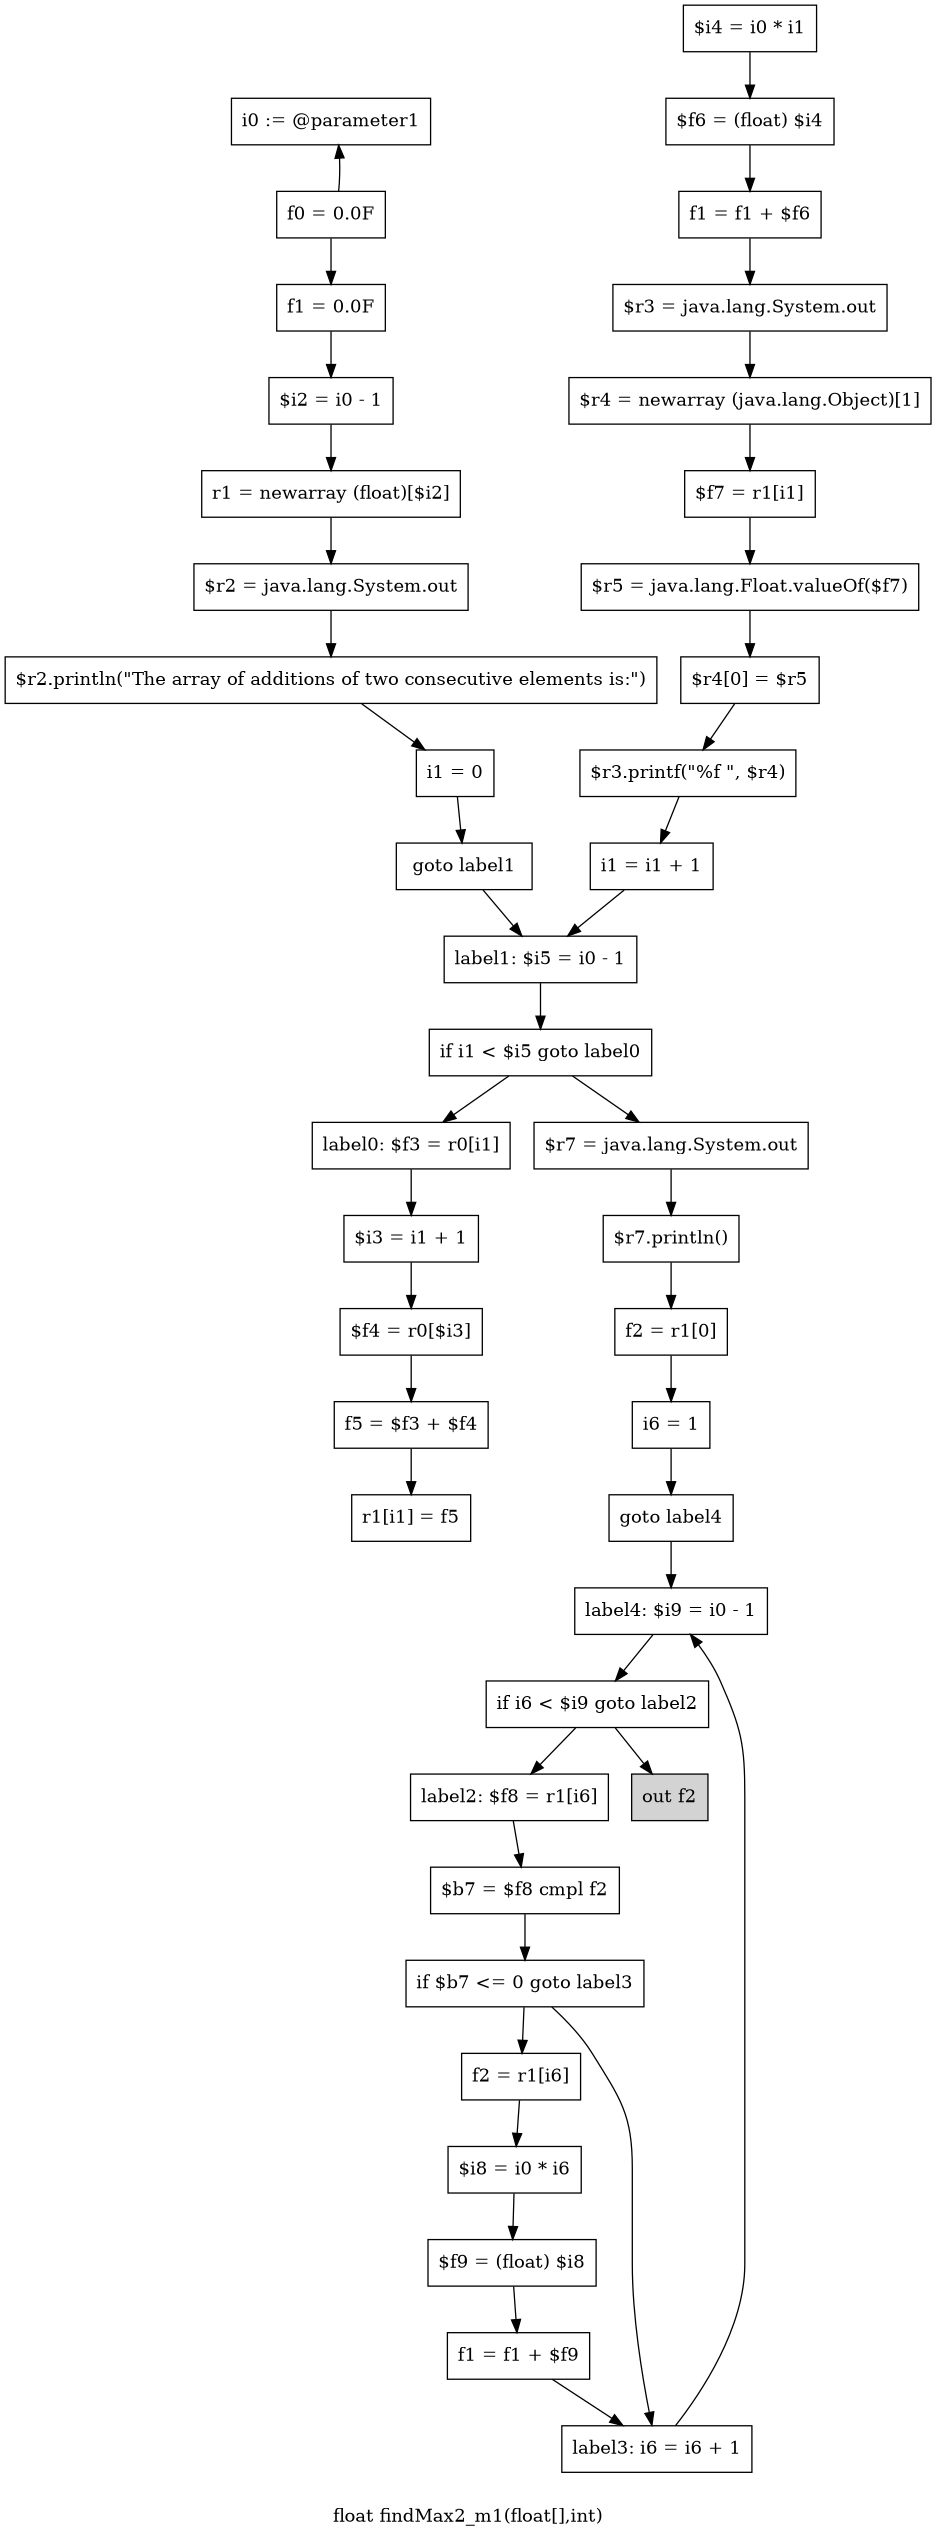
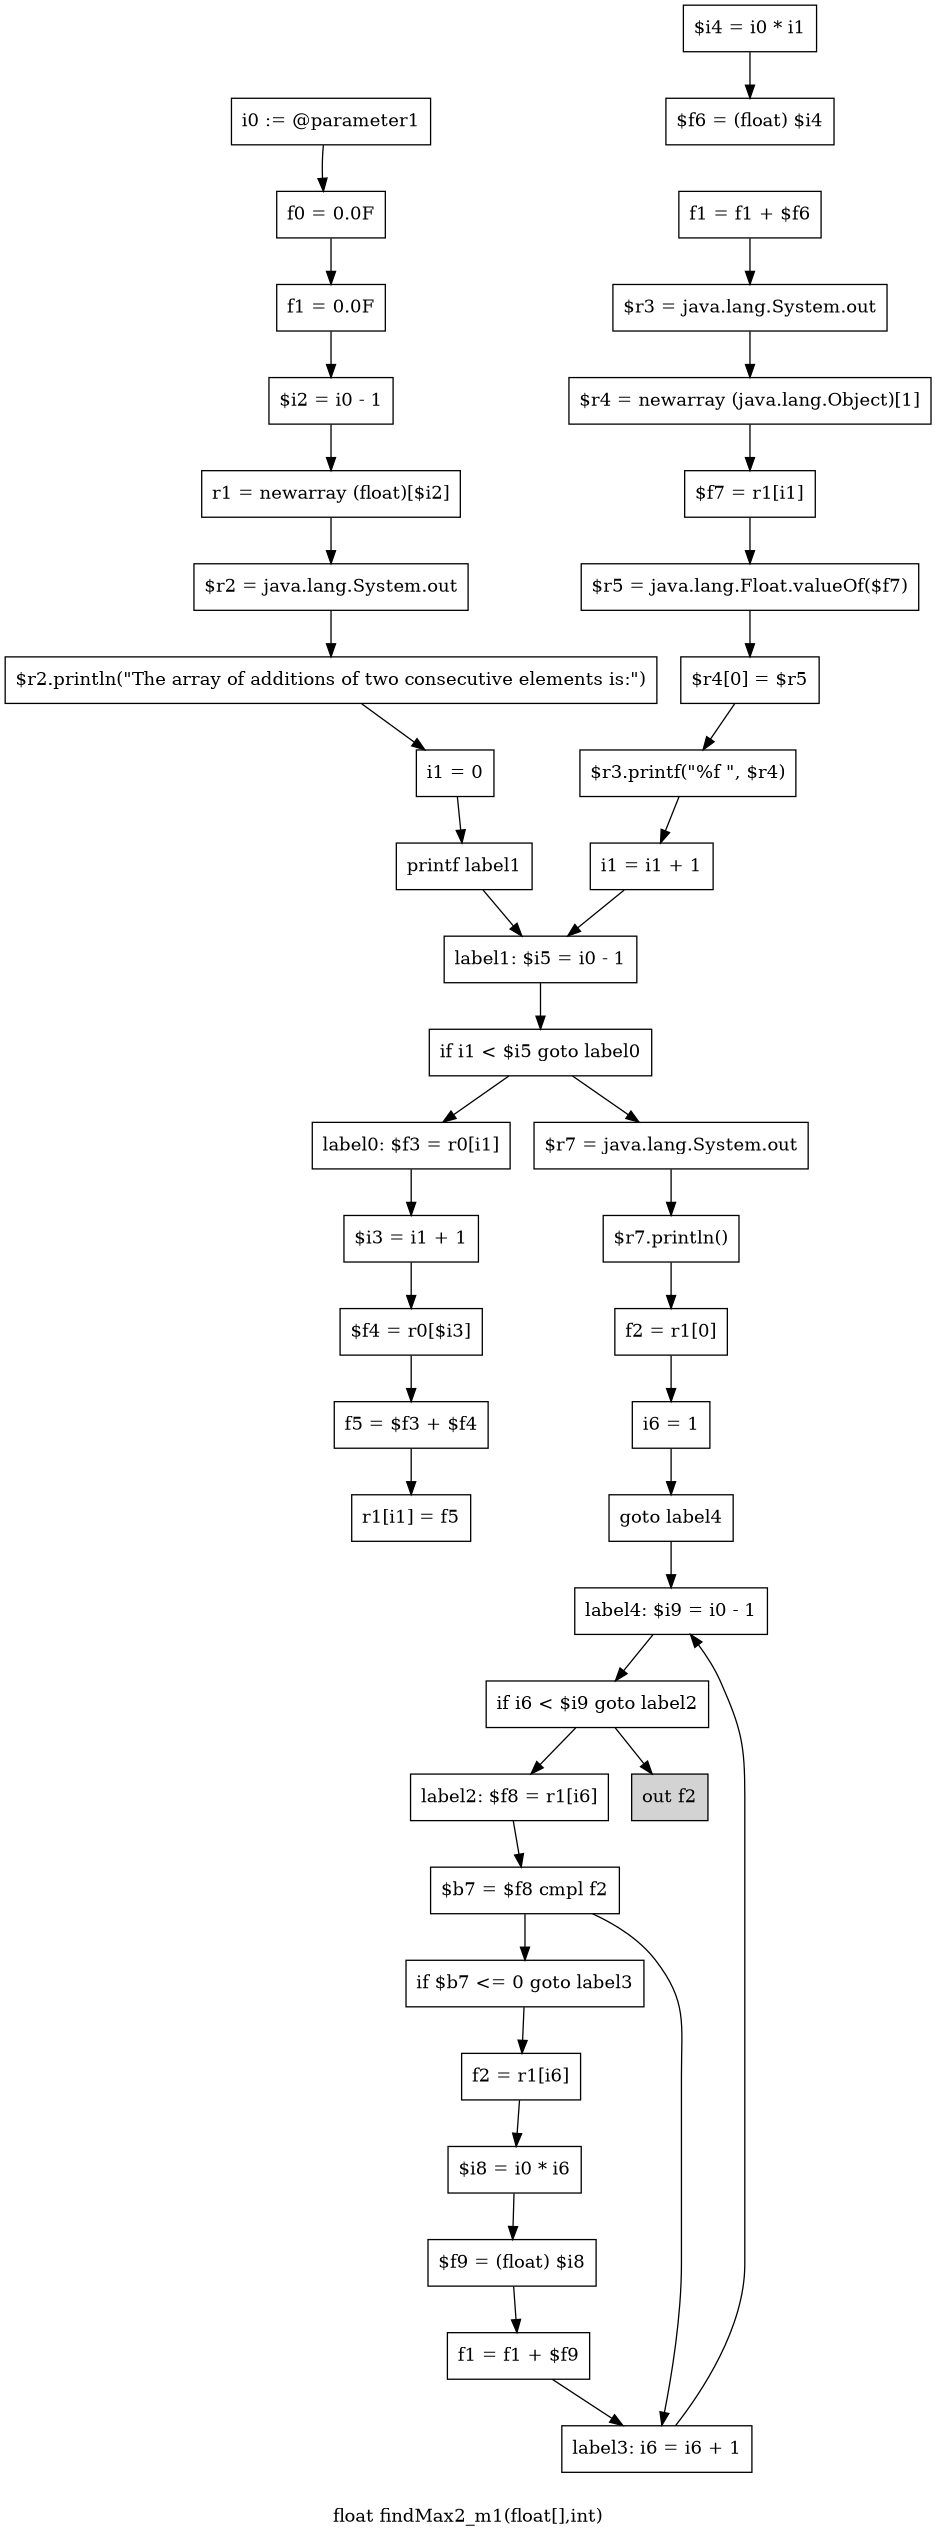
(750, 162) -> none
(340, 175) -> (322, 162)
(464, 866) -> (464, 866)
(632, 2198) -> (681, 2144)
